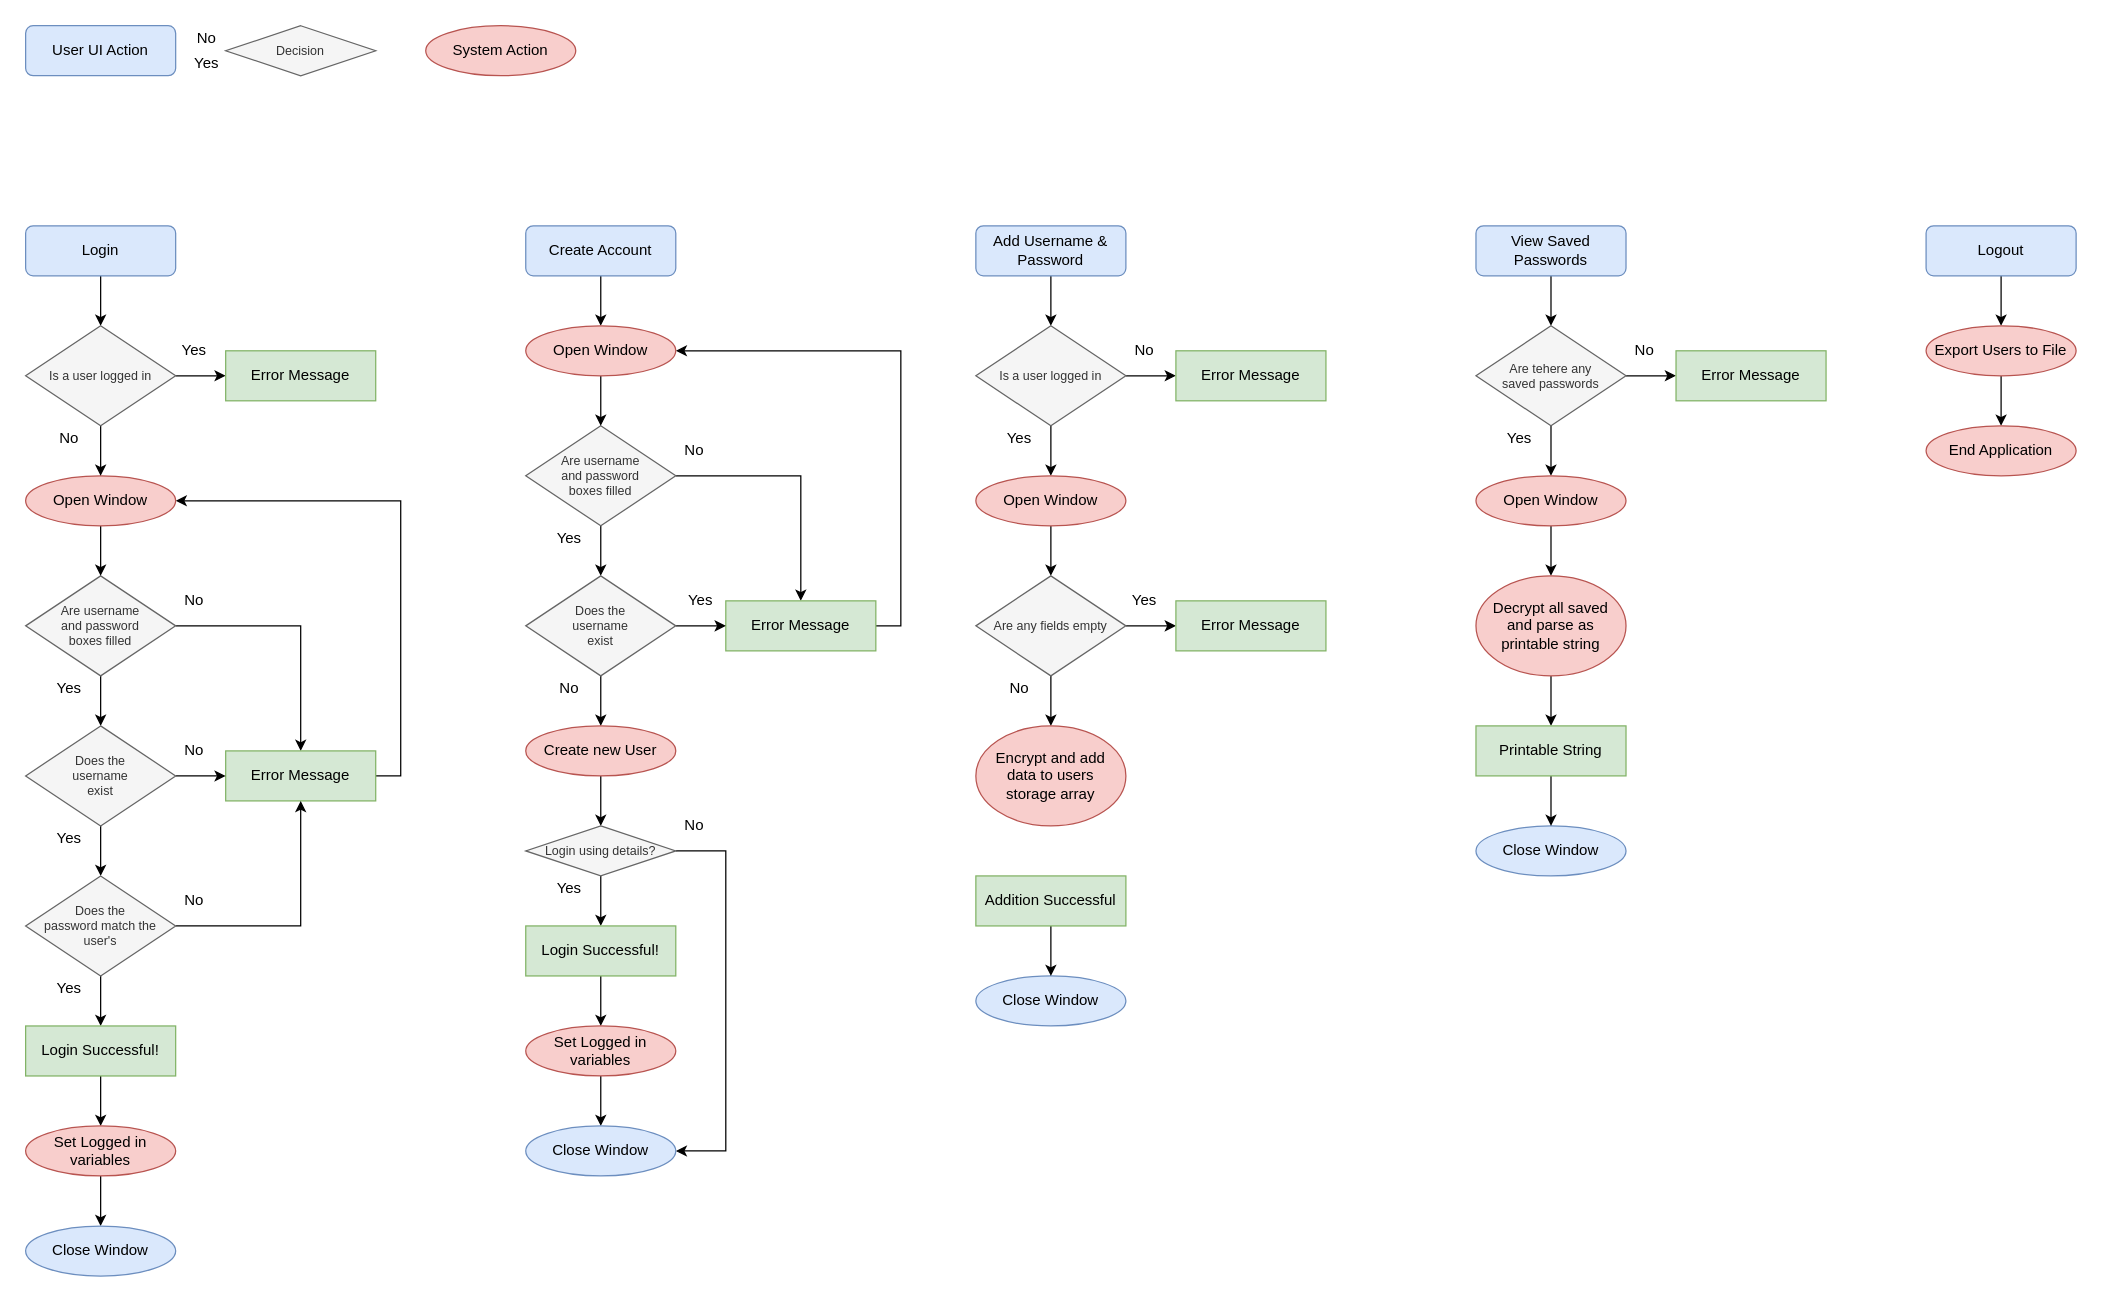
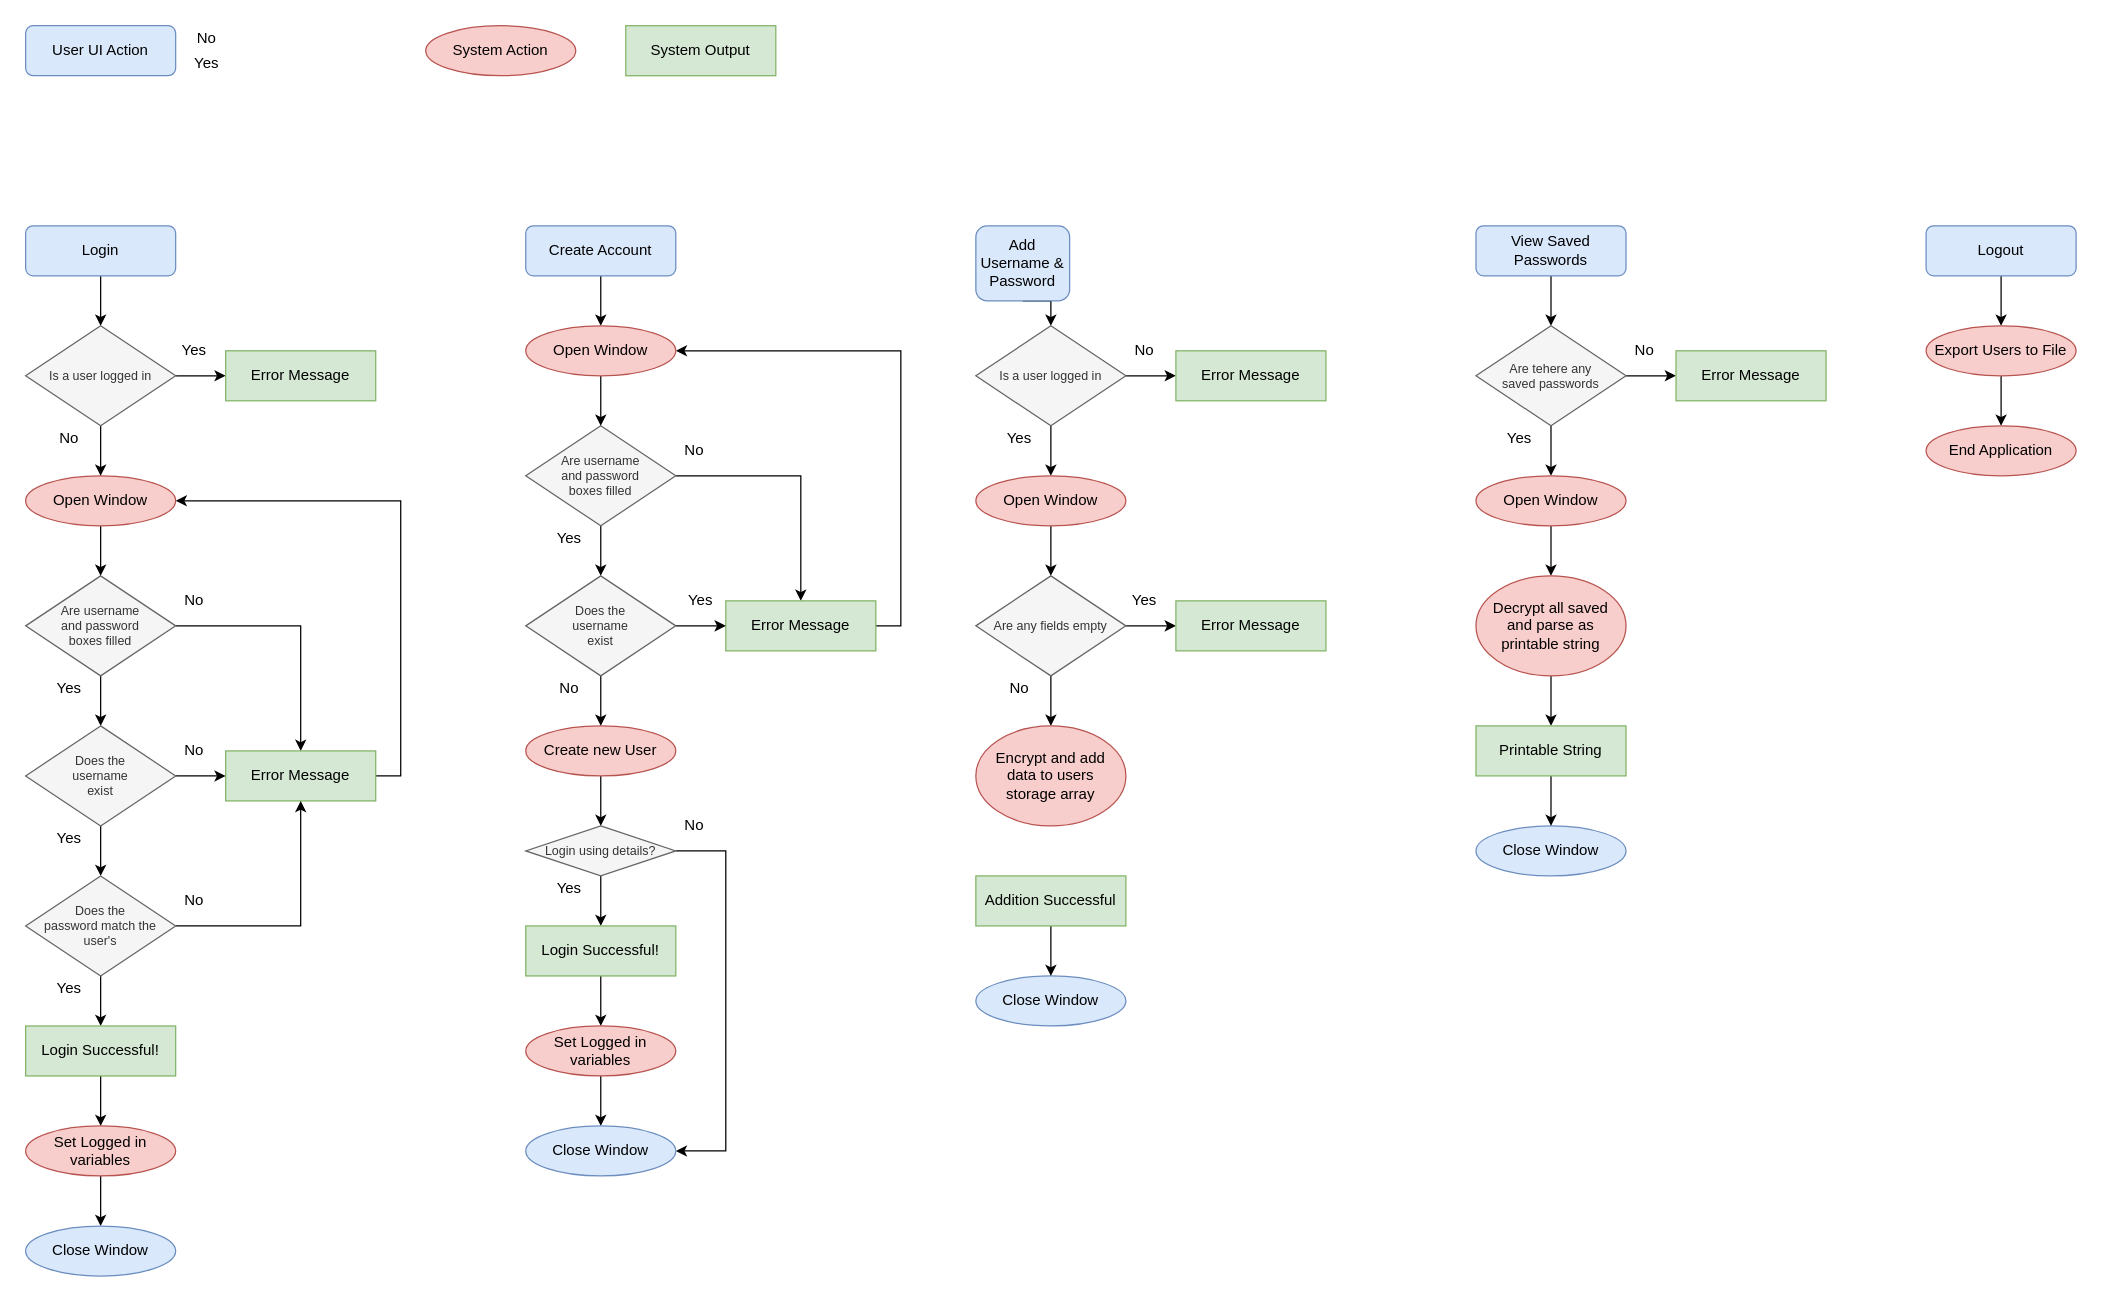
(301, 51) -> none
none -> (701, 51)
(1051, 251) -> (1023, 263)
